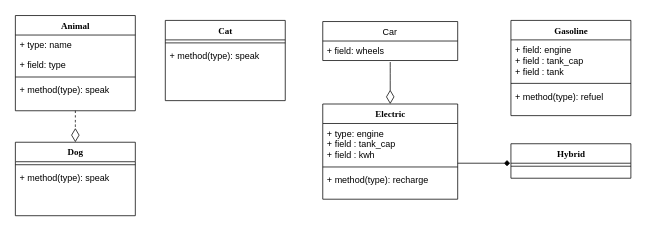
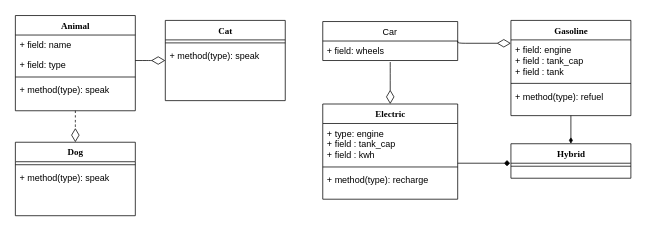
none -> (475, 43)
(47, 46) -> (47, 46)
none -> (146, 60)
none -> (571, 136)
